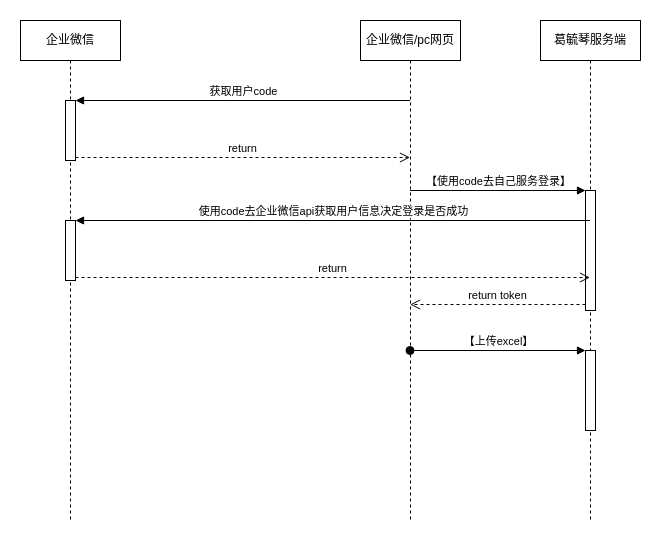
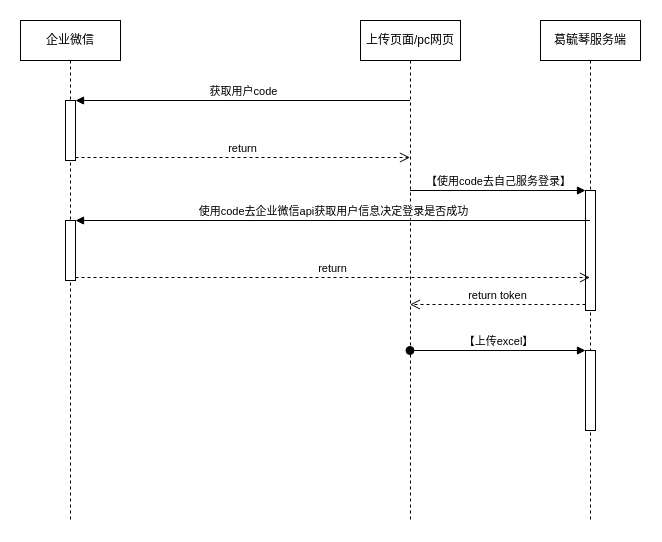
(411, 41) -> (411, 41)
